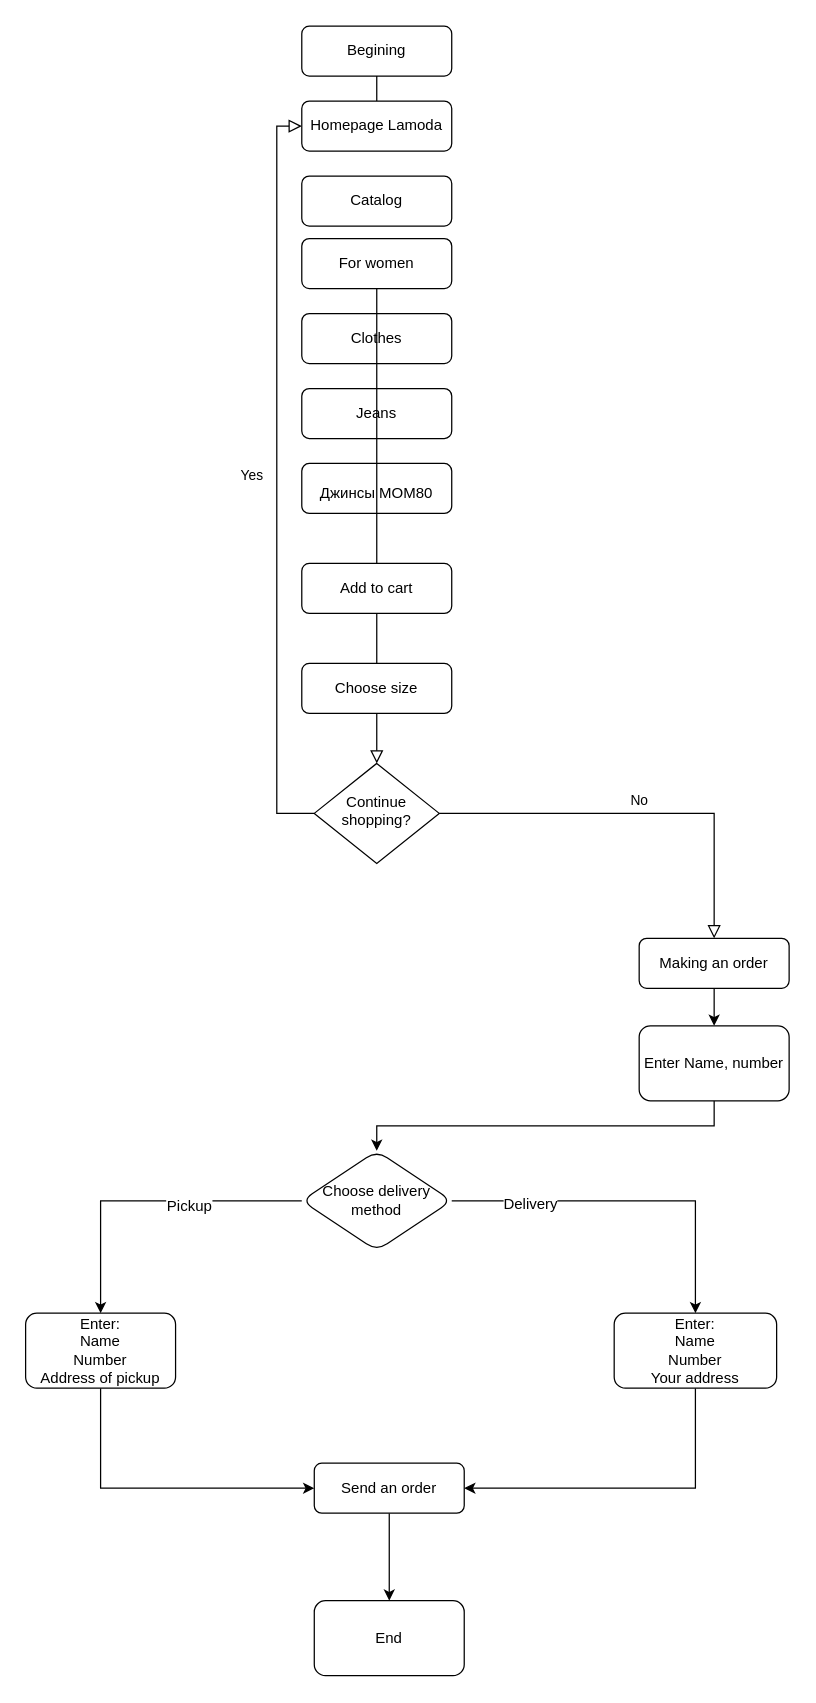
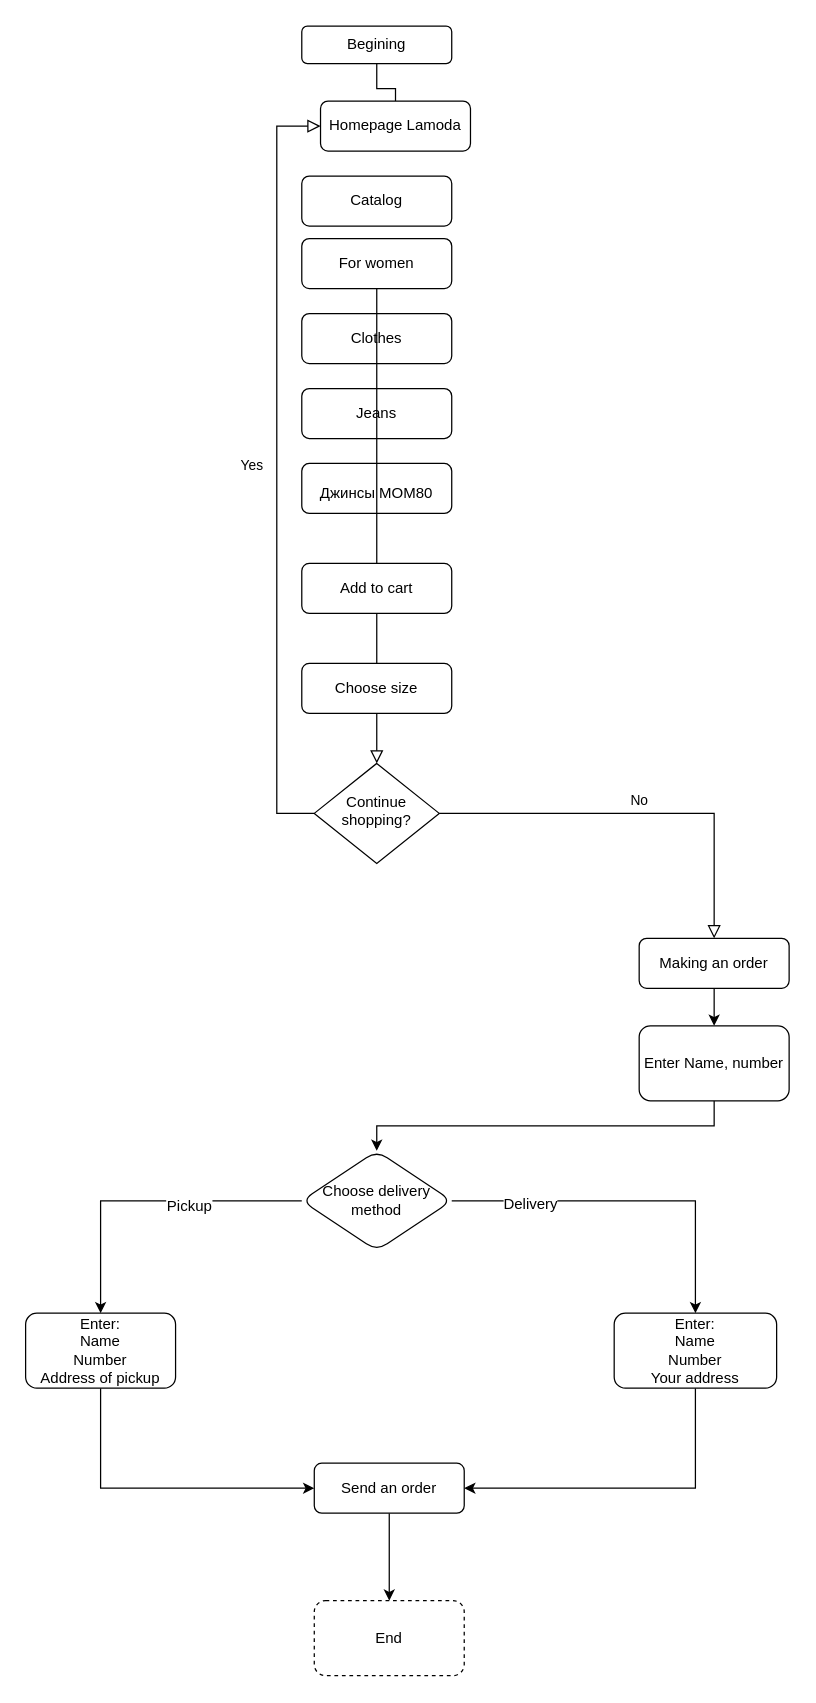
(377, 51) -> (377, 44)
(377, 126) -> (396, 126)
(389, 1638) -> (389, 1638)
